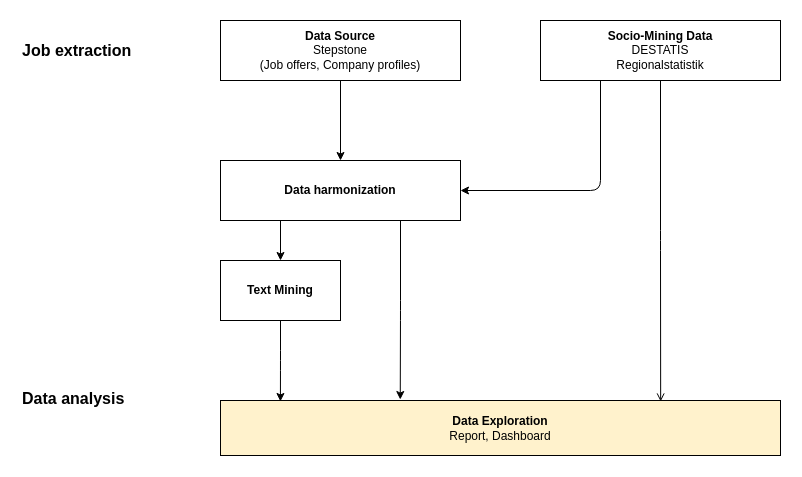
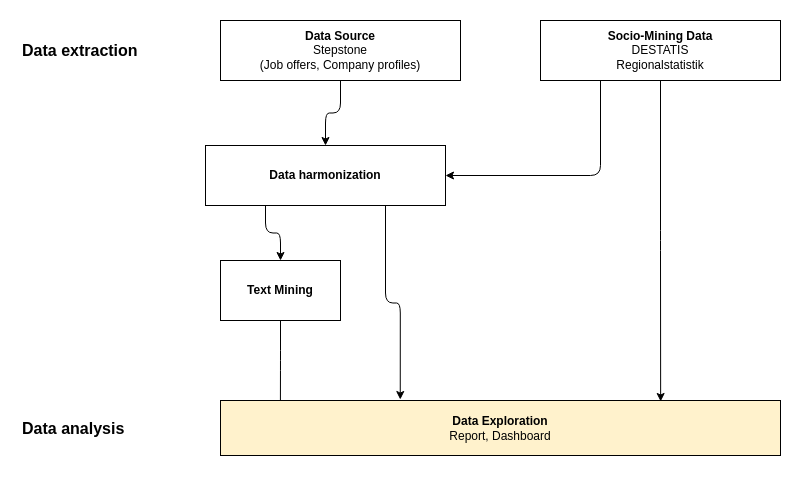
(81, 51) -> (86, 51)
(341, 191) -> (326, 176)
(280, 393) -> (280, 396)
(661, 394) -> (661, 393)
(101, 398) -> (101, 428)
